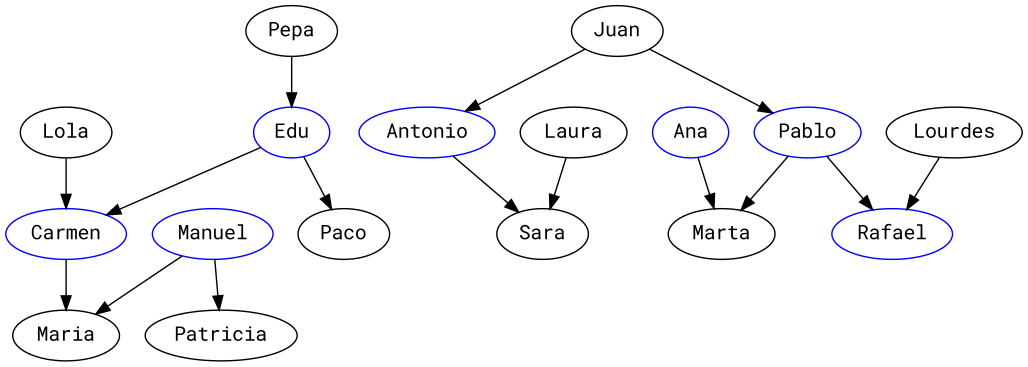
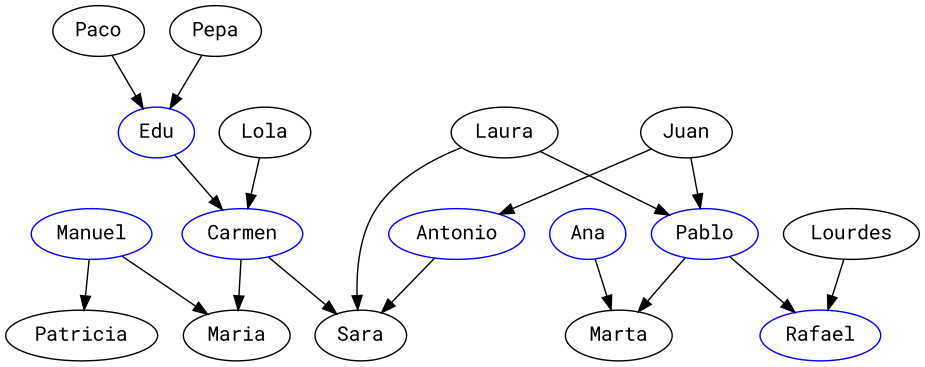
(314, 177) -> (124, 76)
none -> (601, 182)
none -> (297, 281)
